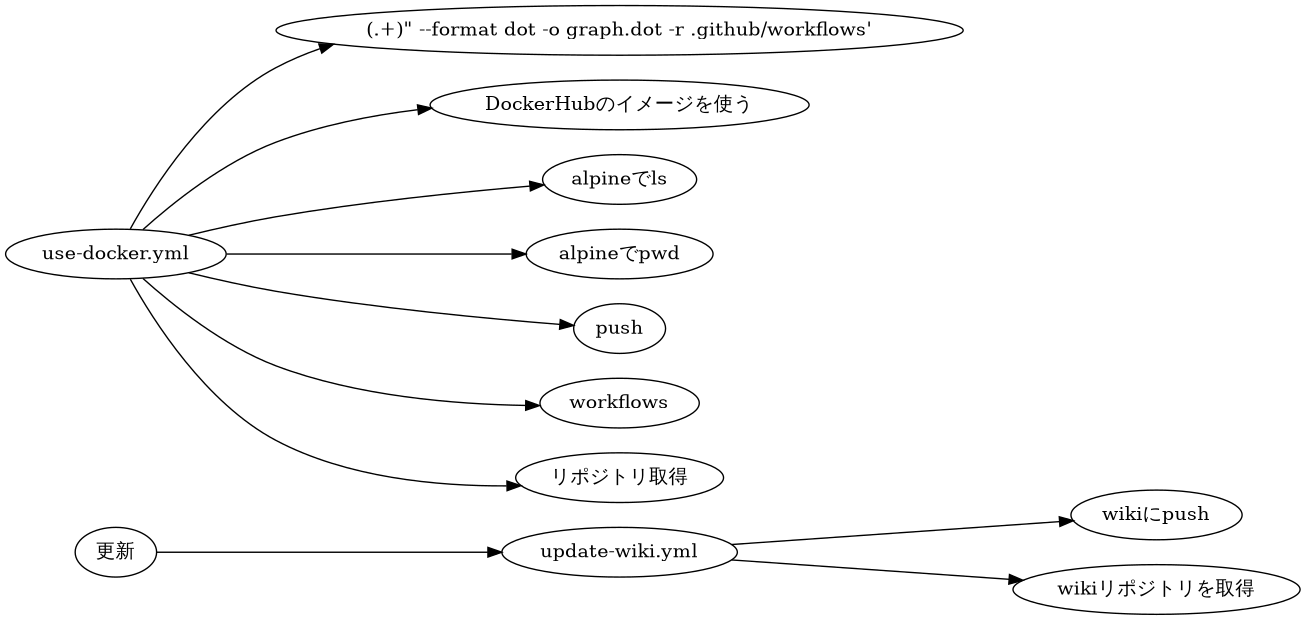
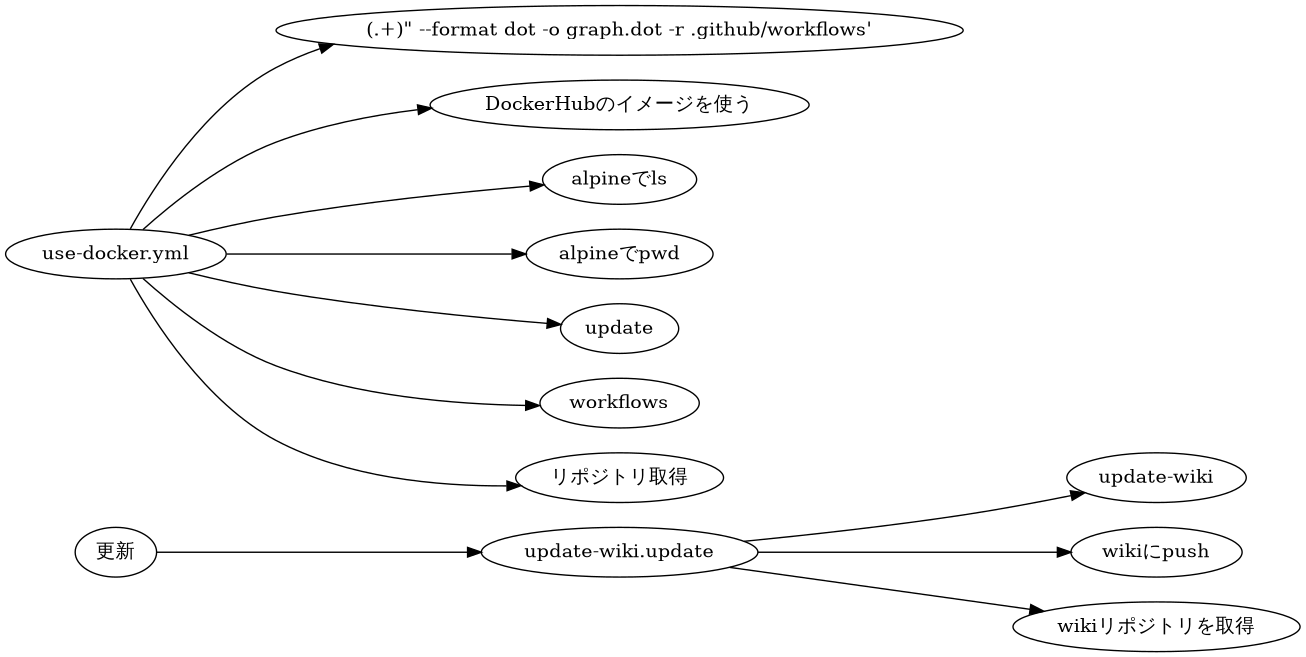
(620, 329) -> (620, 329)
none -> (1157, 478)
(620, 552) -> (620, 552)
